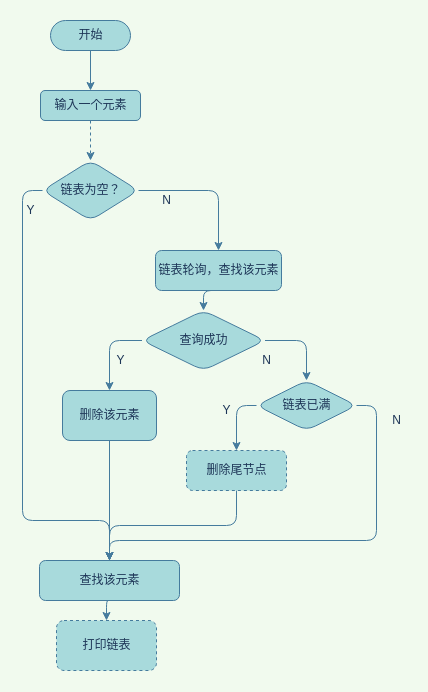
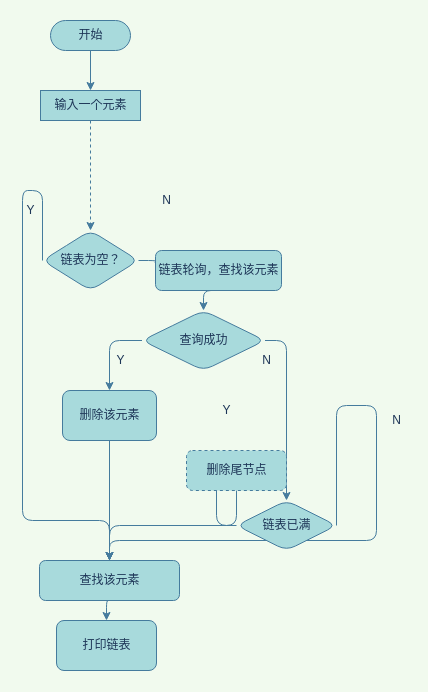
(91, 106) -> (91, 106)
(91, 191) -> (91, 261)
(307, 406) -> (287, 526)
(107, 646) -> (107, 646)
